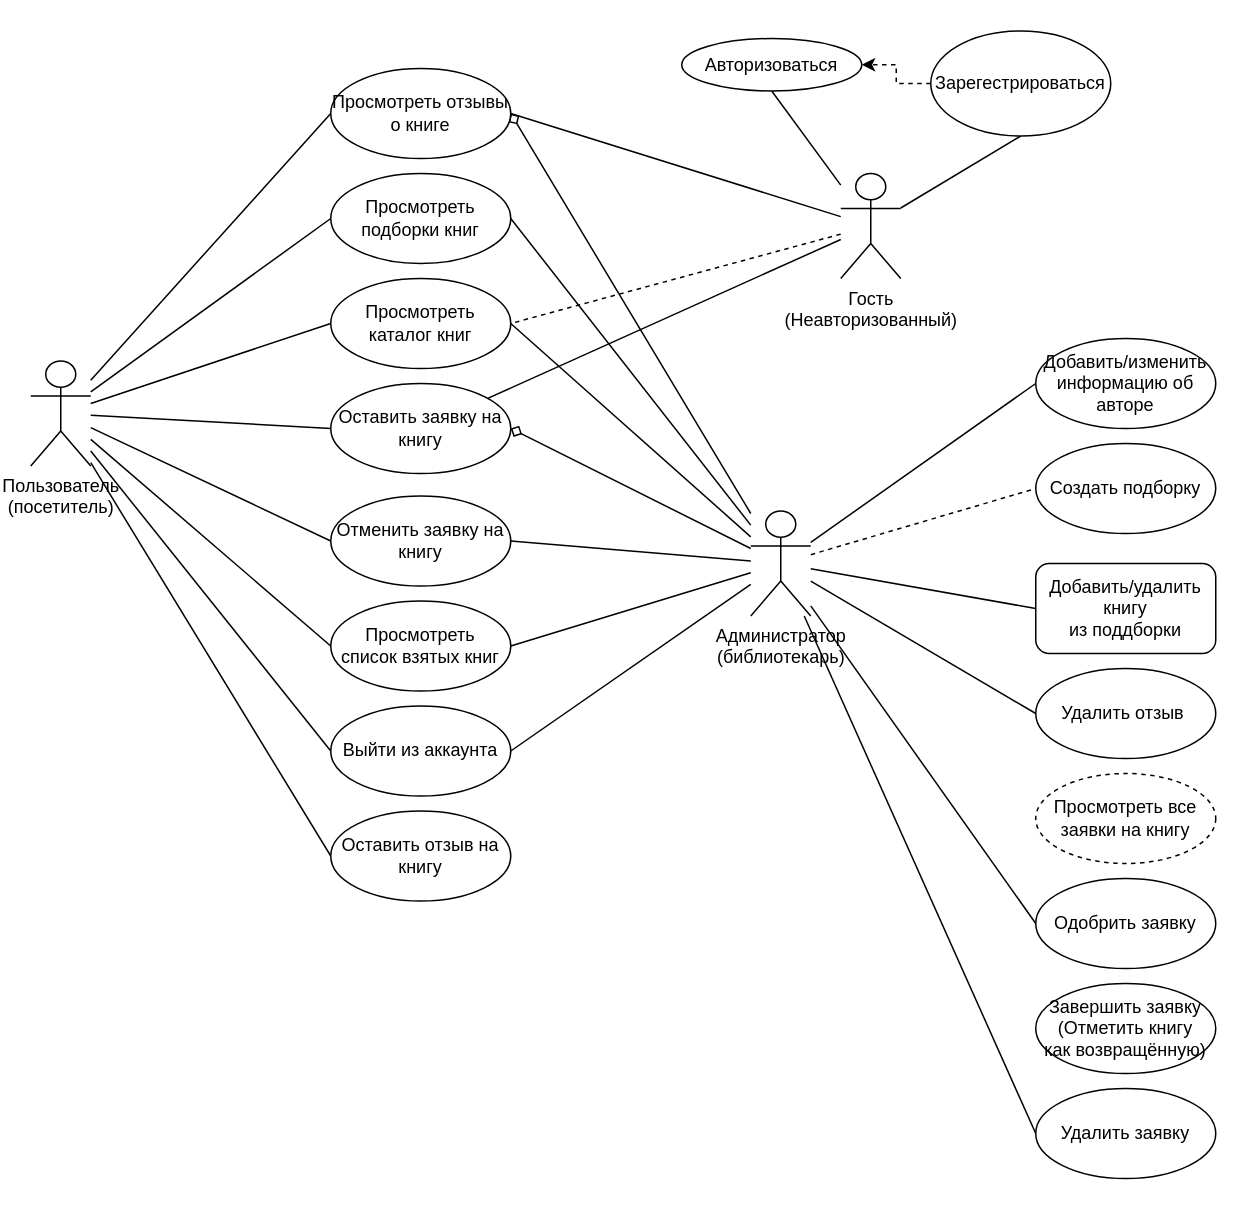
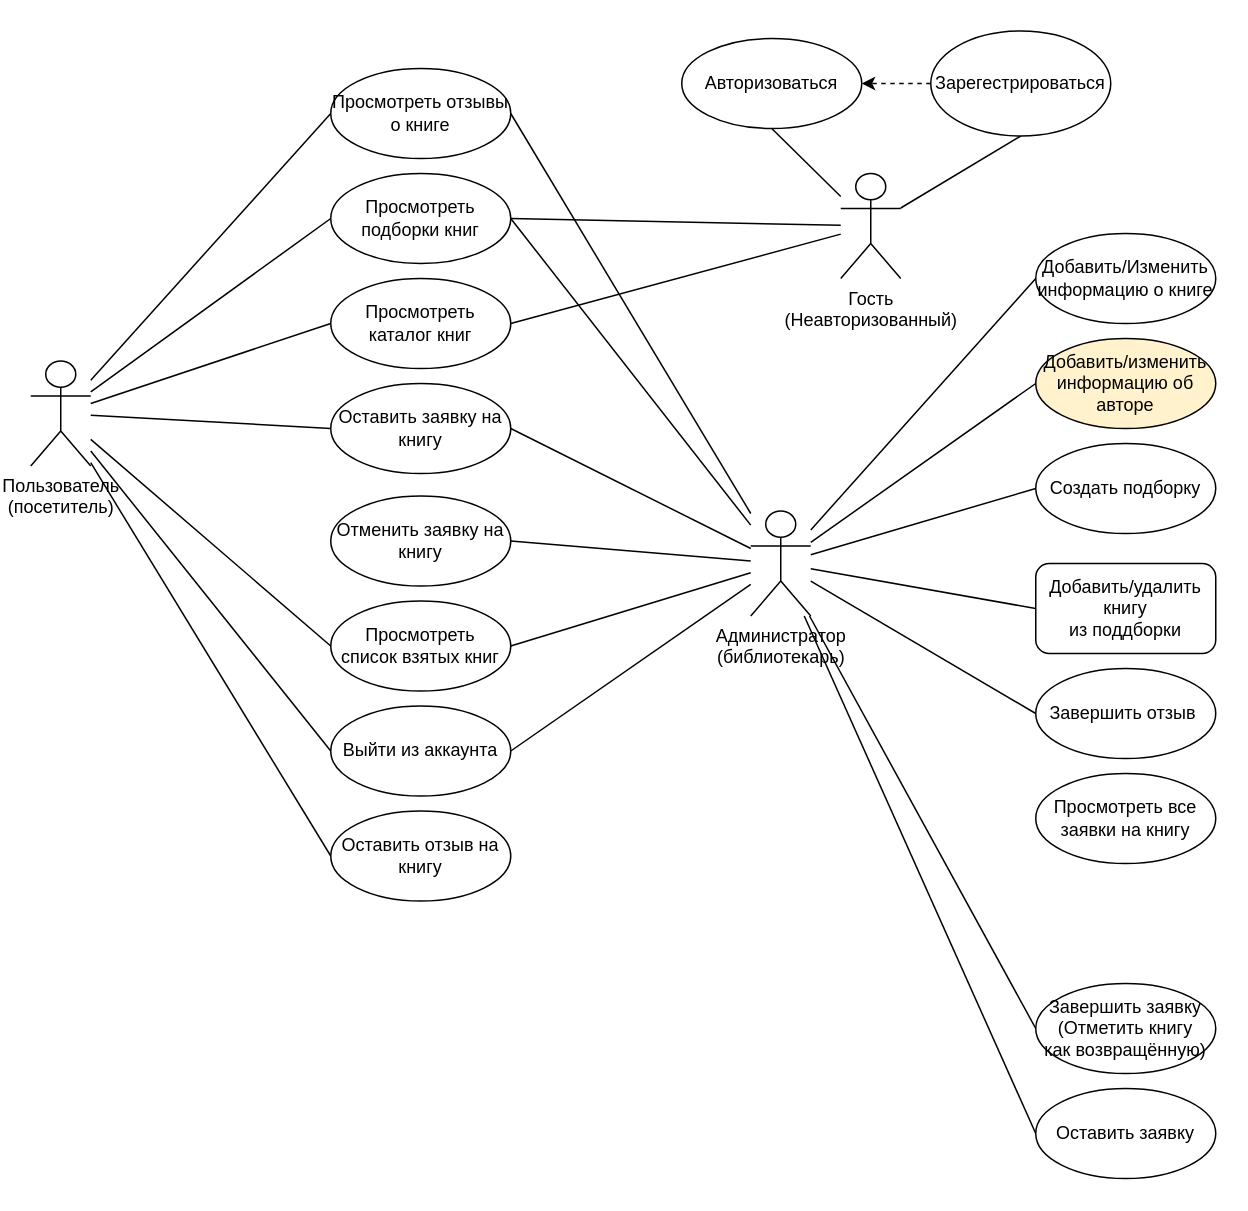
(772, 65) -> (772, 83)
(517, 124) -> (515, 120)
(677, 165) -> none
none -> (1126, 278)
(675, 279) -> (675, 279)
(665, 318) -> (677, 222)
(1126, 383) -> (1126, 383)
none -> (923, 404)
(632, 431) -> none
(521, 433) -> (516, 431)
(210, 484) -> none
(924, 521) -> (924, 521)
(1126, 713) -> (1126, 713)
(923, 764) -> none
(1126, 818) -> (1126, 818)
none -> (923, 822)
(1126, 923) -> none
(1126, 1133) -> (1126, 1133)
